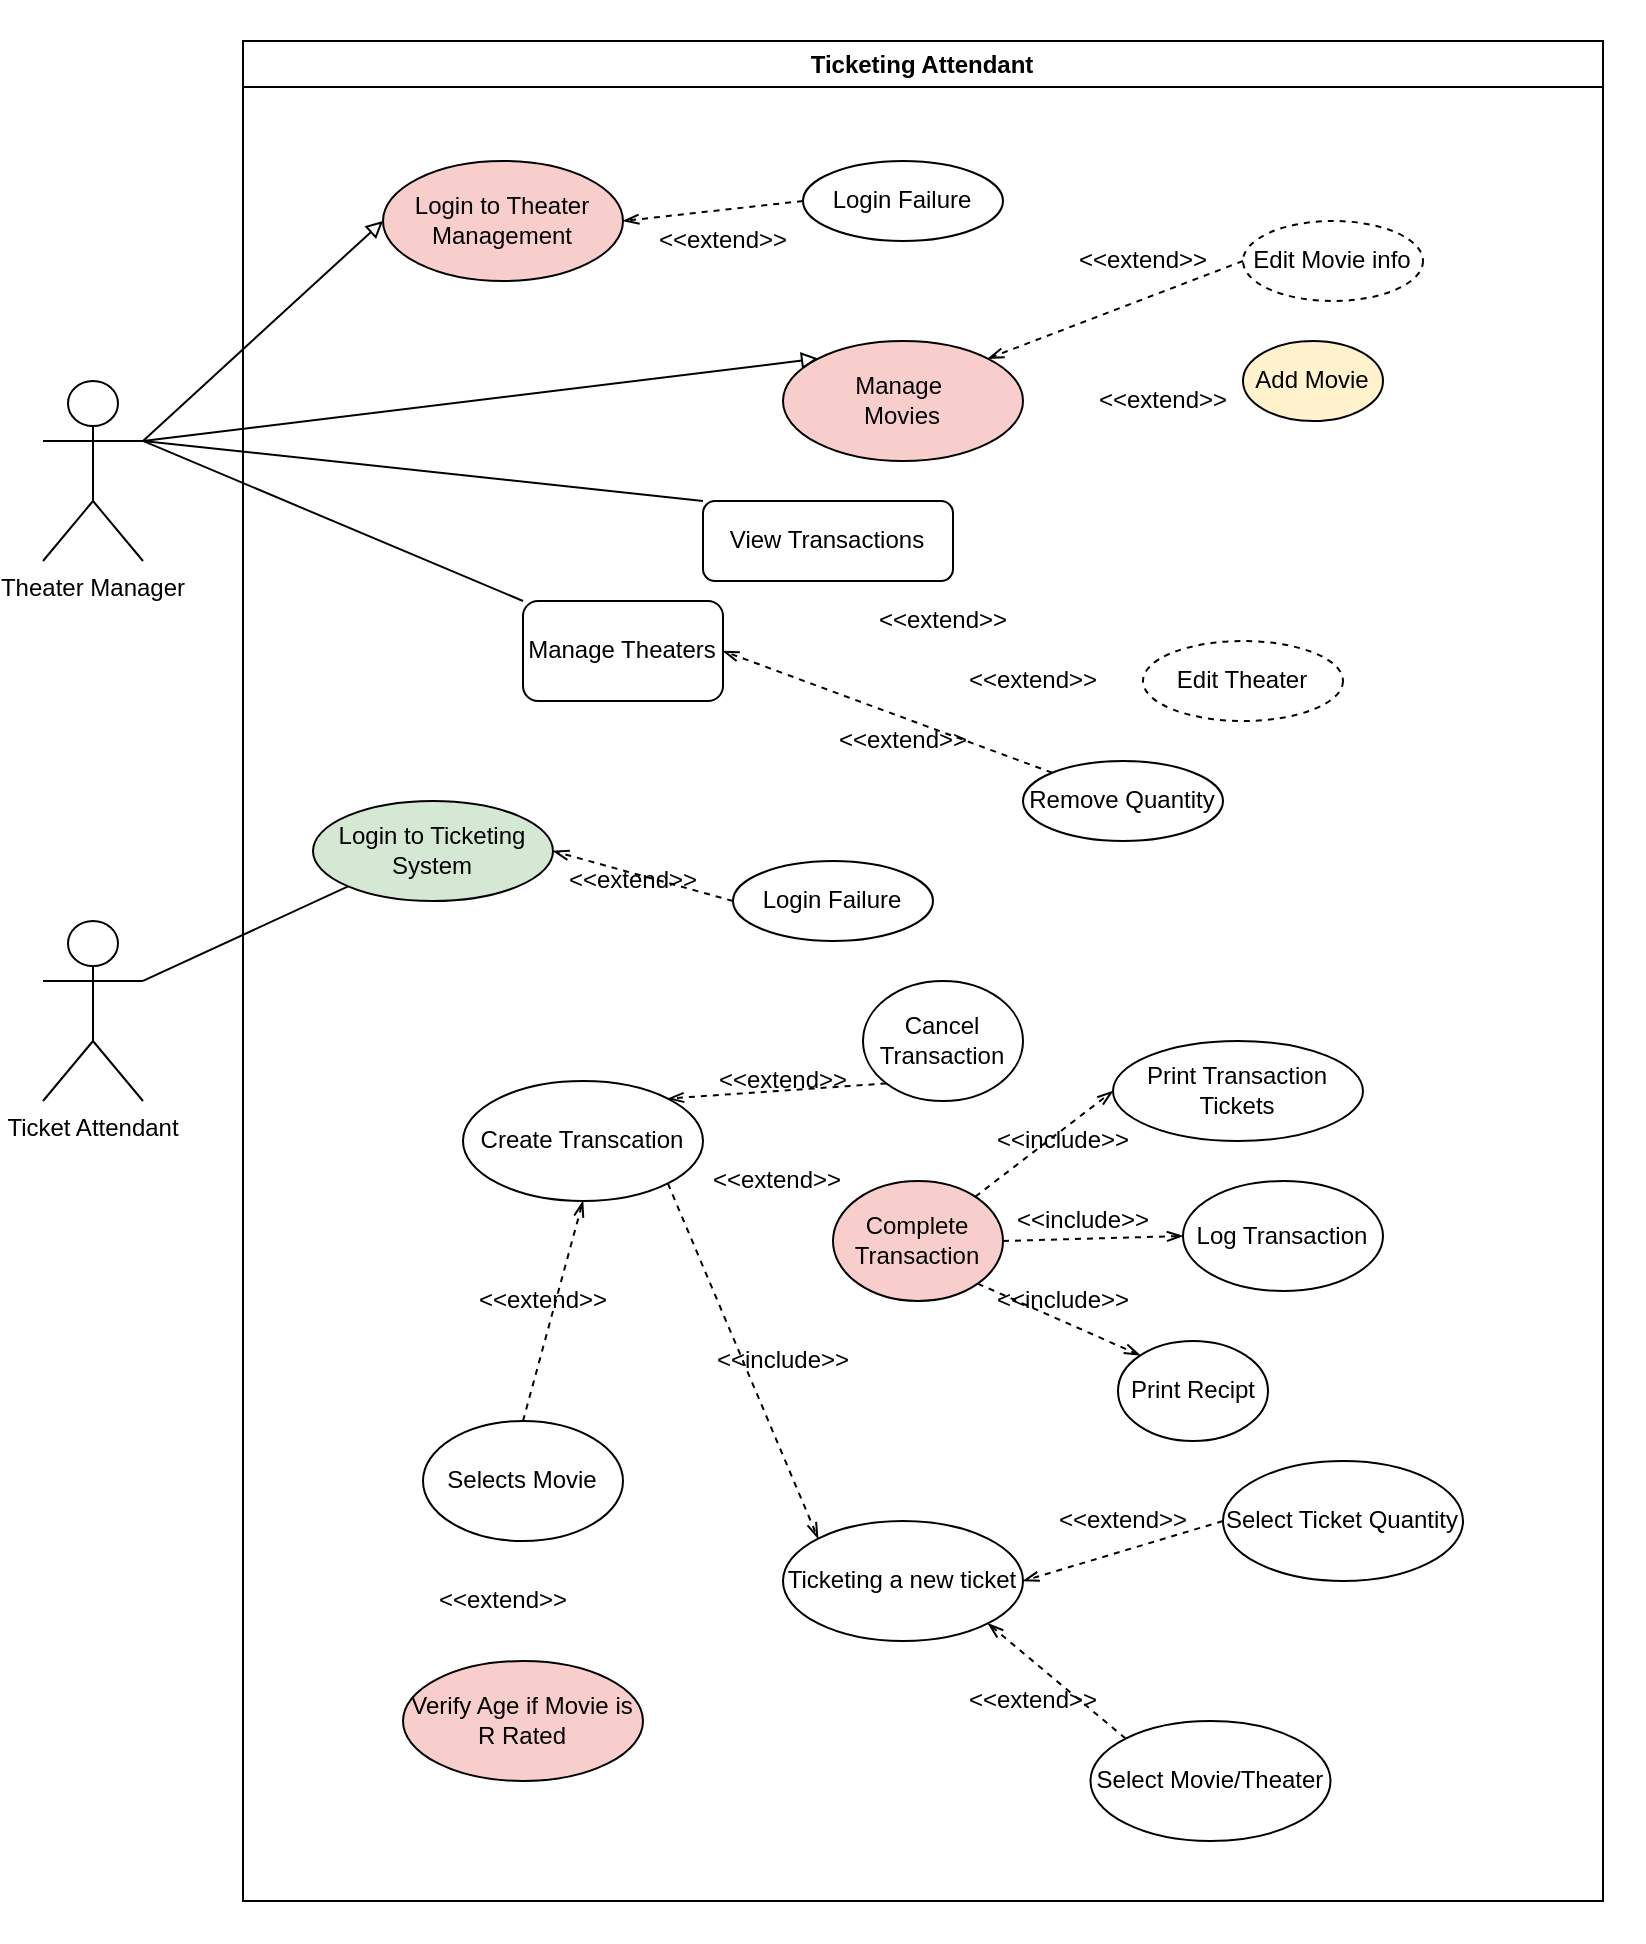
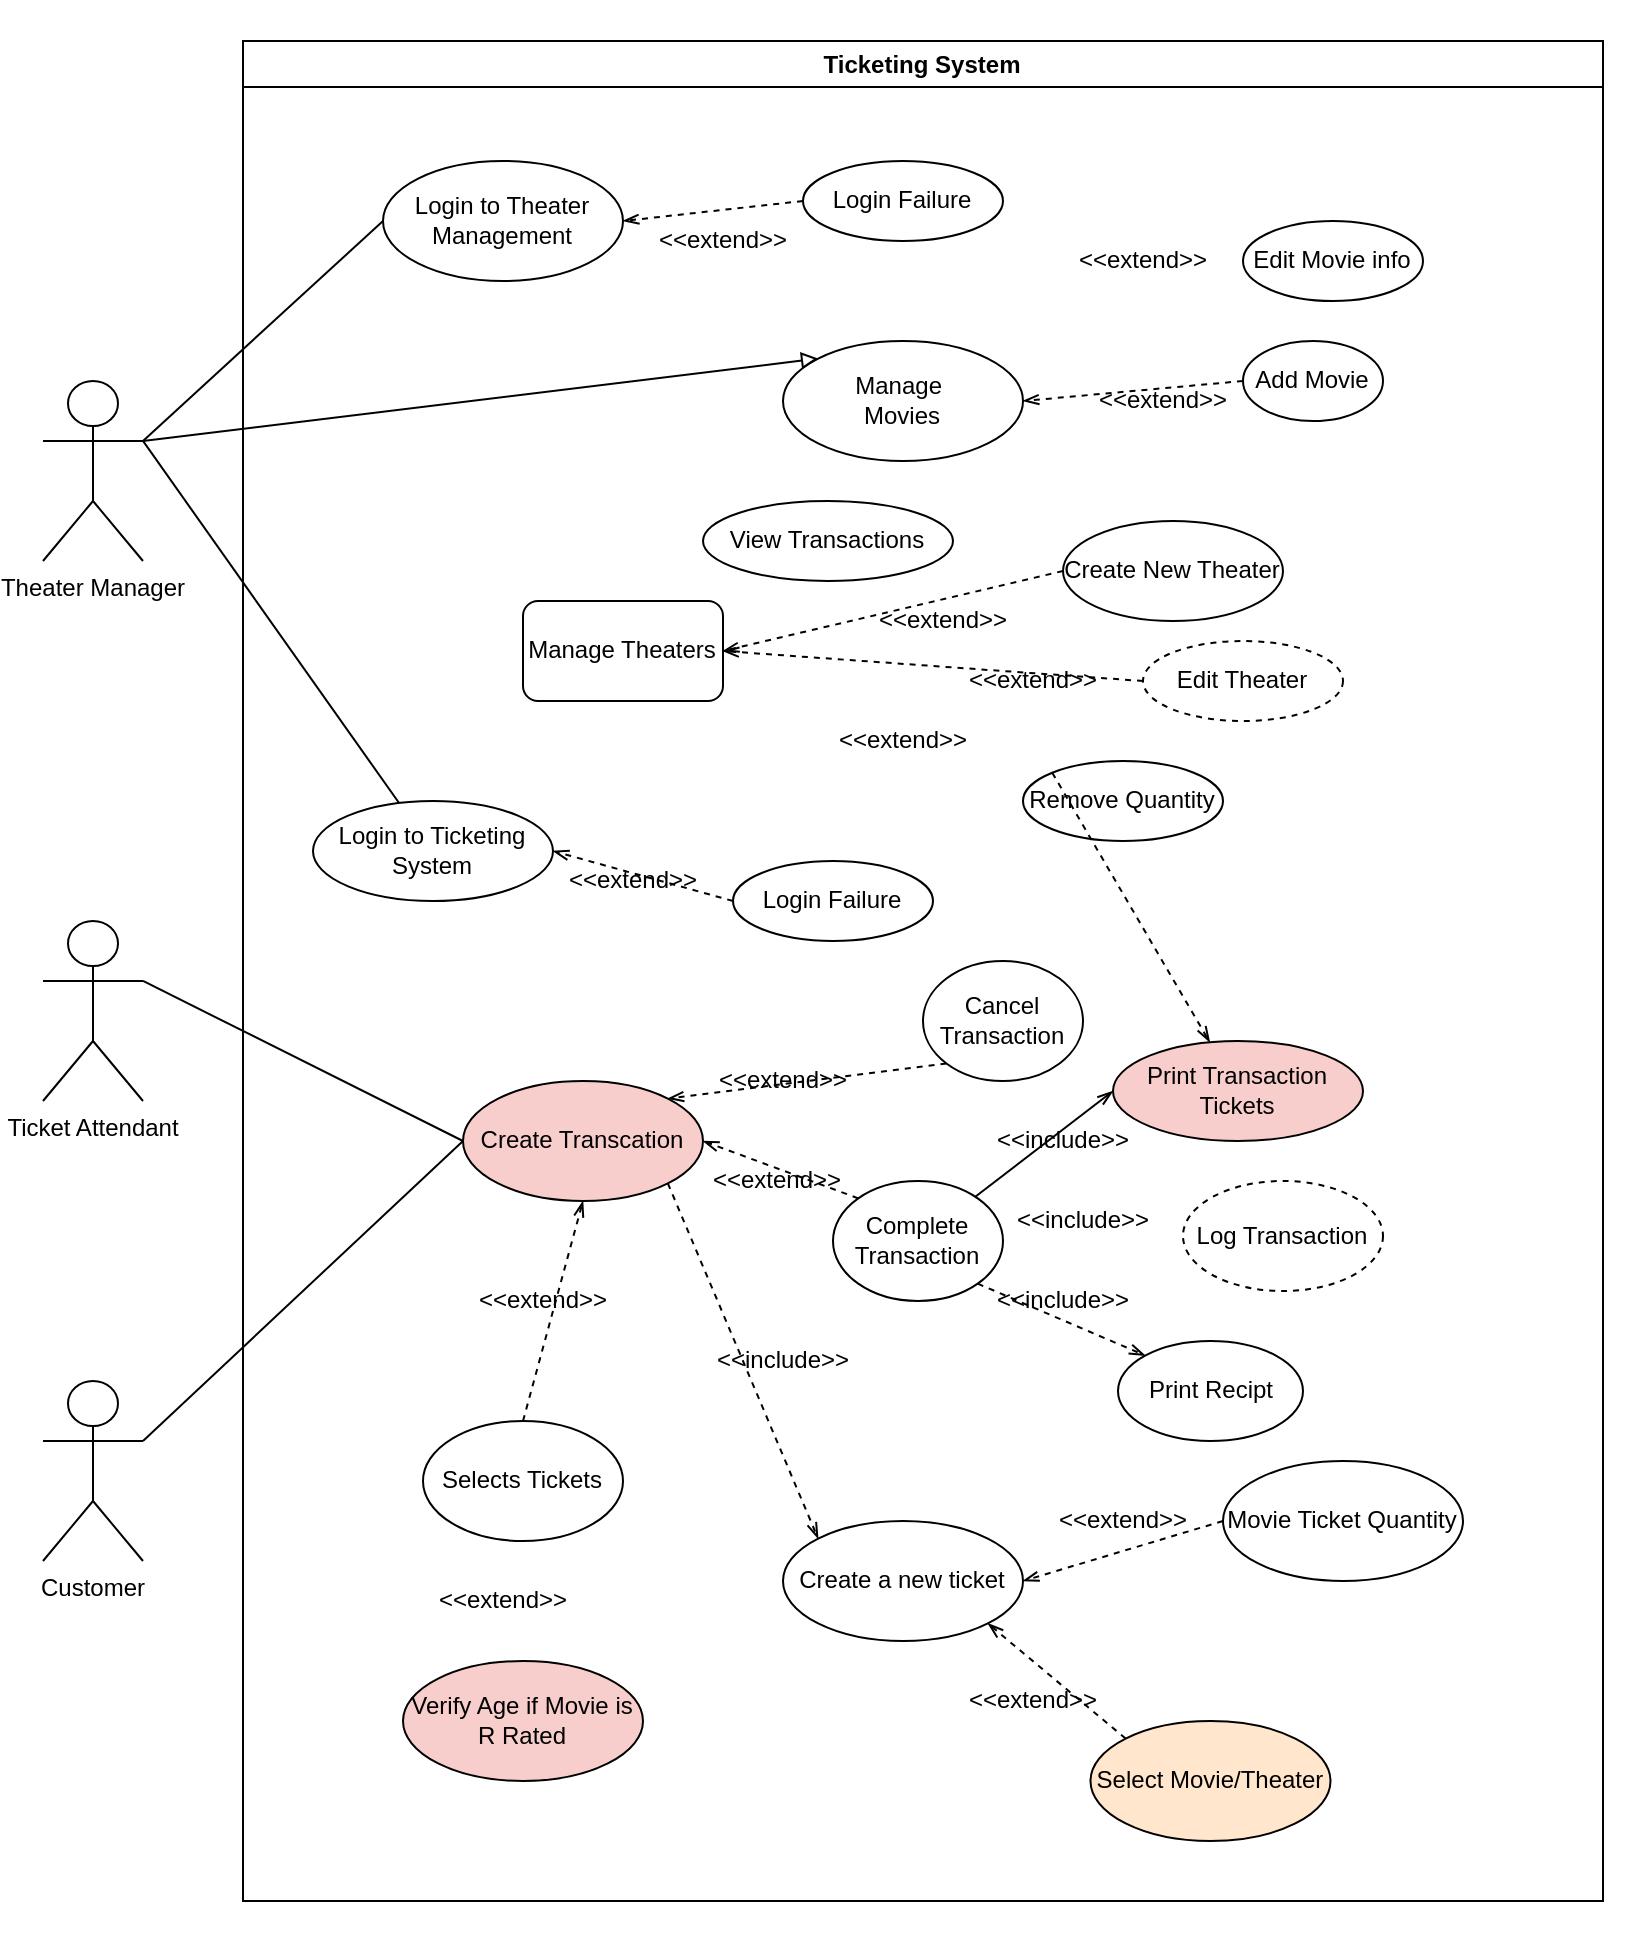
(922, 65) -> (922, 65)
(503, 221) -> (503, 221)
(370, 233) -> (376, 228)
(1333, 261) -> (1333, 261)
(1118, 309) -> none
(1313, 381) -> (1313, 381)
none -> (1135, 391)
(903, 401) -> (903, 401)
(428, 472) -> none
(828, 541) -> (828, 541)
(385, 543) -> (323, 695)
none -> (1173, 571)
none -> (899, 610)
none -> (940, 667)
(892, 713) -> (1130, 905)
(433, 851) -> (433, 851)
(297, 910) -> none
(943, 1041) -> (1003, 1021)
none -> (355, 1087)
(1238, 1091) -> (1238, 1091)
(583, 1141) -> (583, 1141)
(1045, 1143) -> (1045, 1143)
none -> (783, 1171)
(1283, 1236) -> (1283, 1236)
(1090, 1239) -> none
(918, 1241) -> (918, 1241)
none -> (353, 1244)
(1193, 1391) -> (1211, 1391)
none -> (93, 1471)
(523, 1481) -> (523, 1481)
(1343, 1521) -> (1343, 1521)
(903, 1581) -> (903, 1581)
(1211, 1781) -> (1211, 1781)
